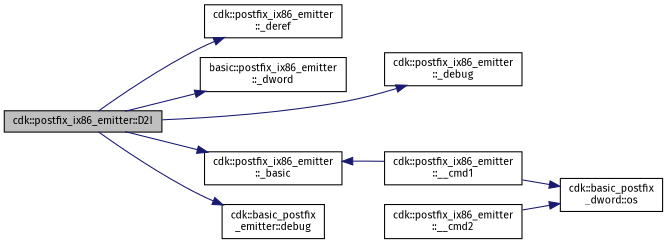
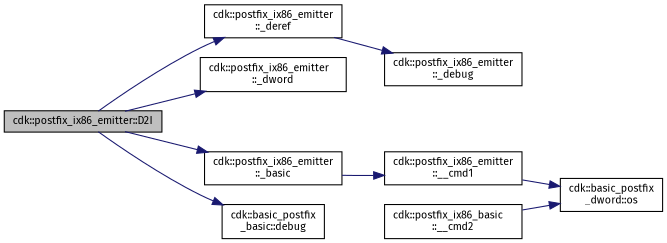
(273, 75) -> (273, 75)
(280, 111) -> (358, 44)
(369, 161) -> (358, 175)
(273, 222) -> (273, 222)
(453, 222) -> (453, 222)
